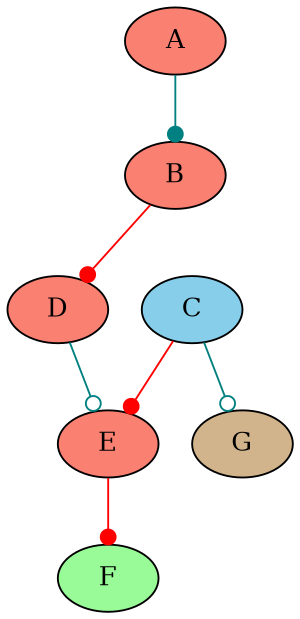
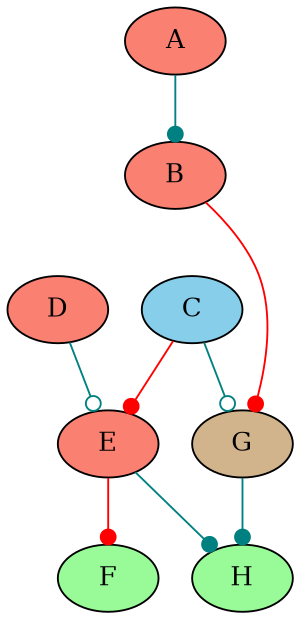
(122, 237) -> (264, 290)
none -> (242, 578)
